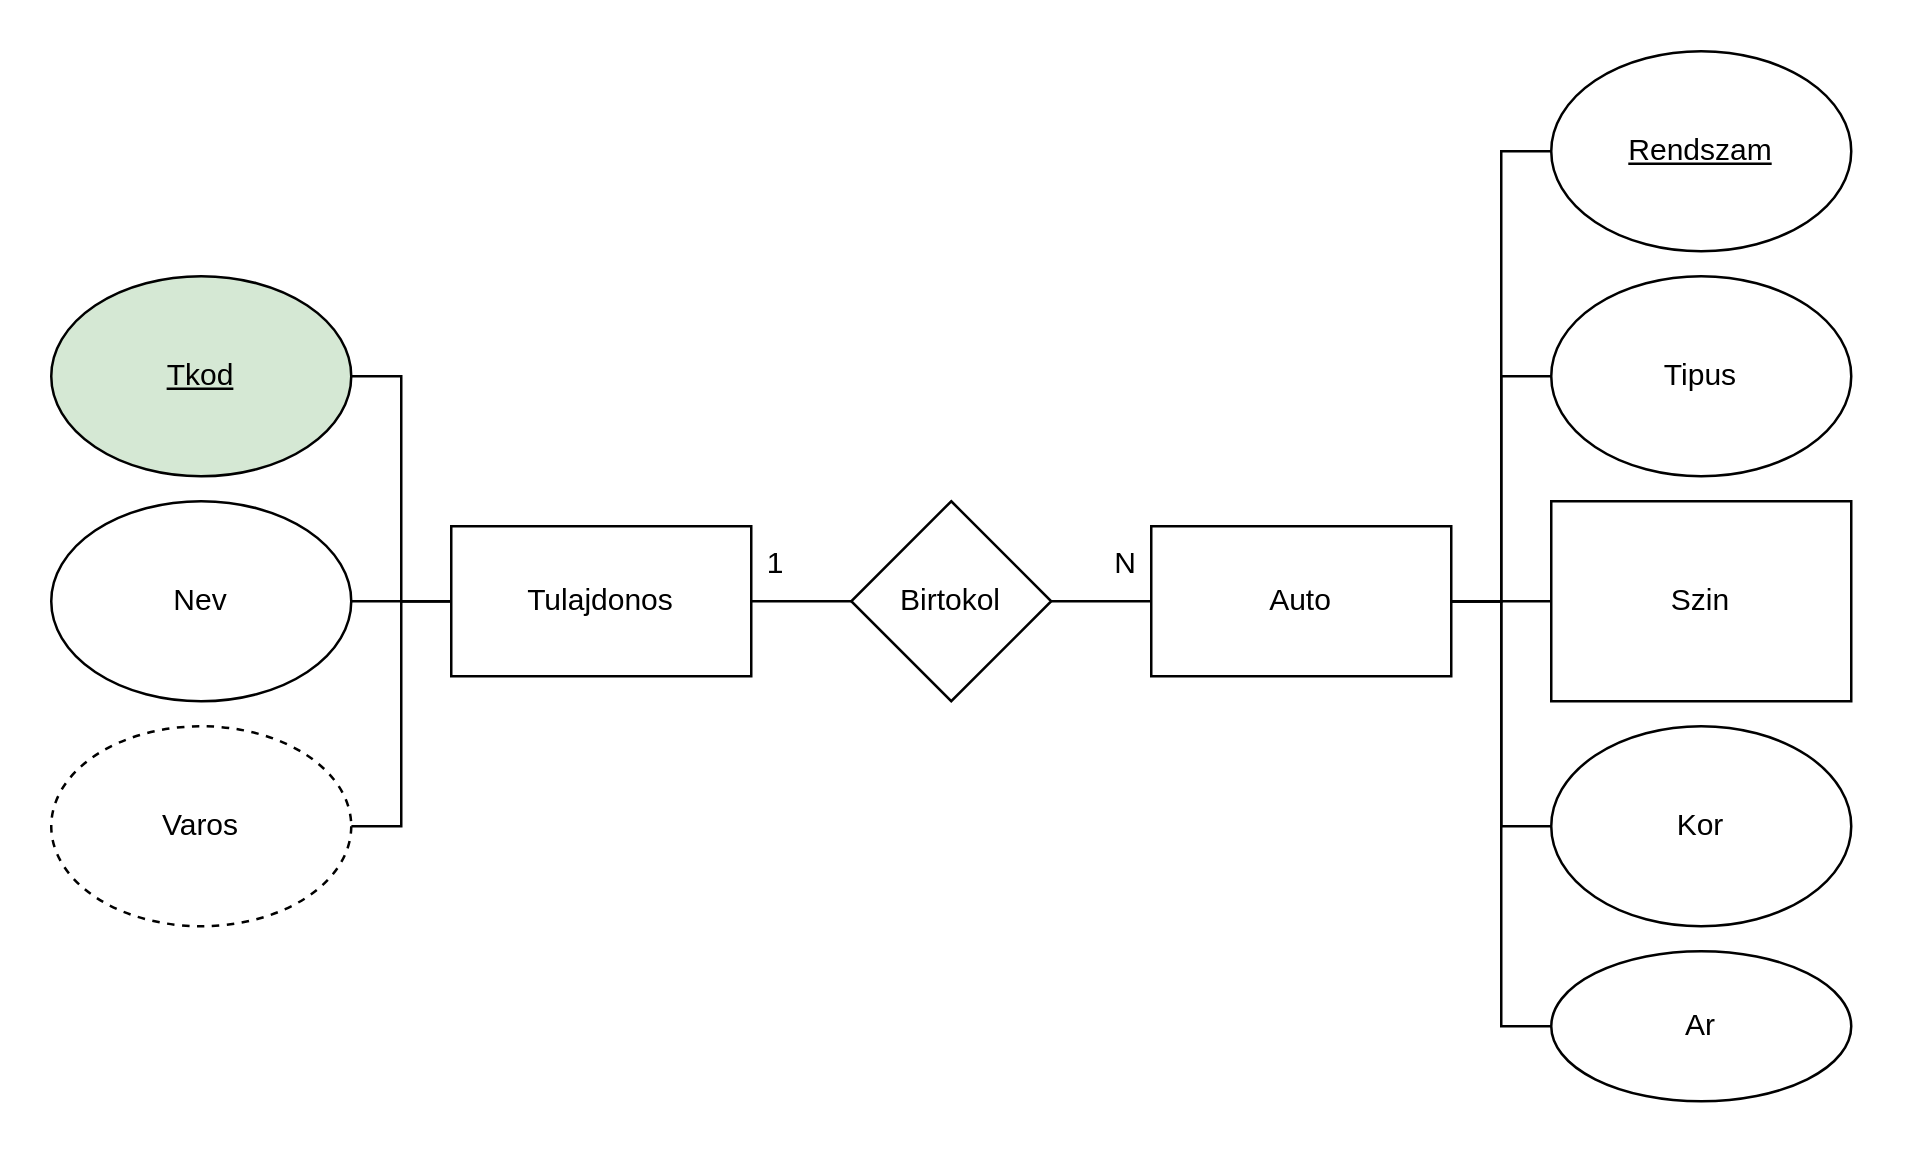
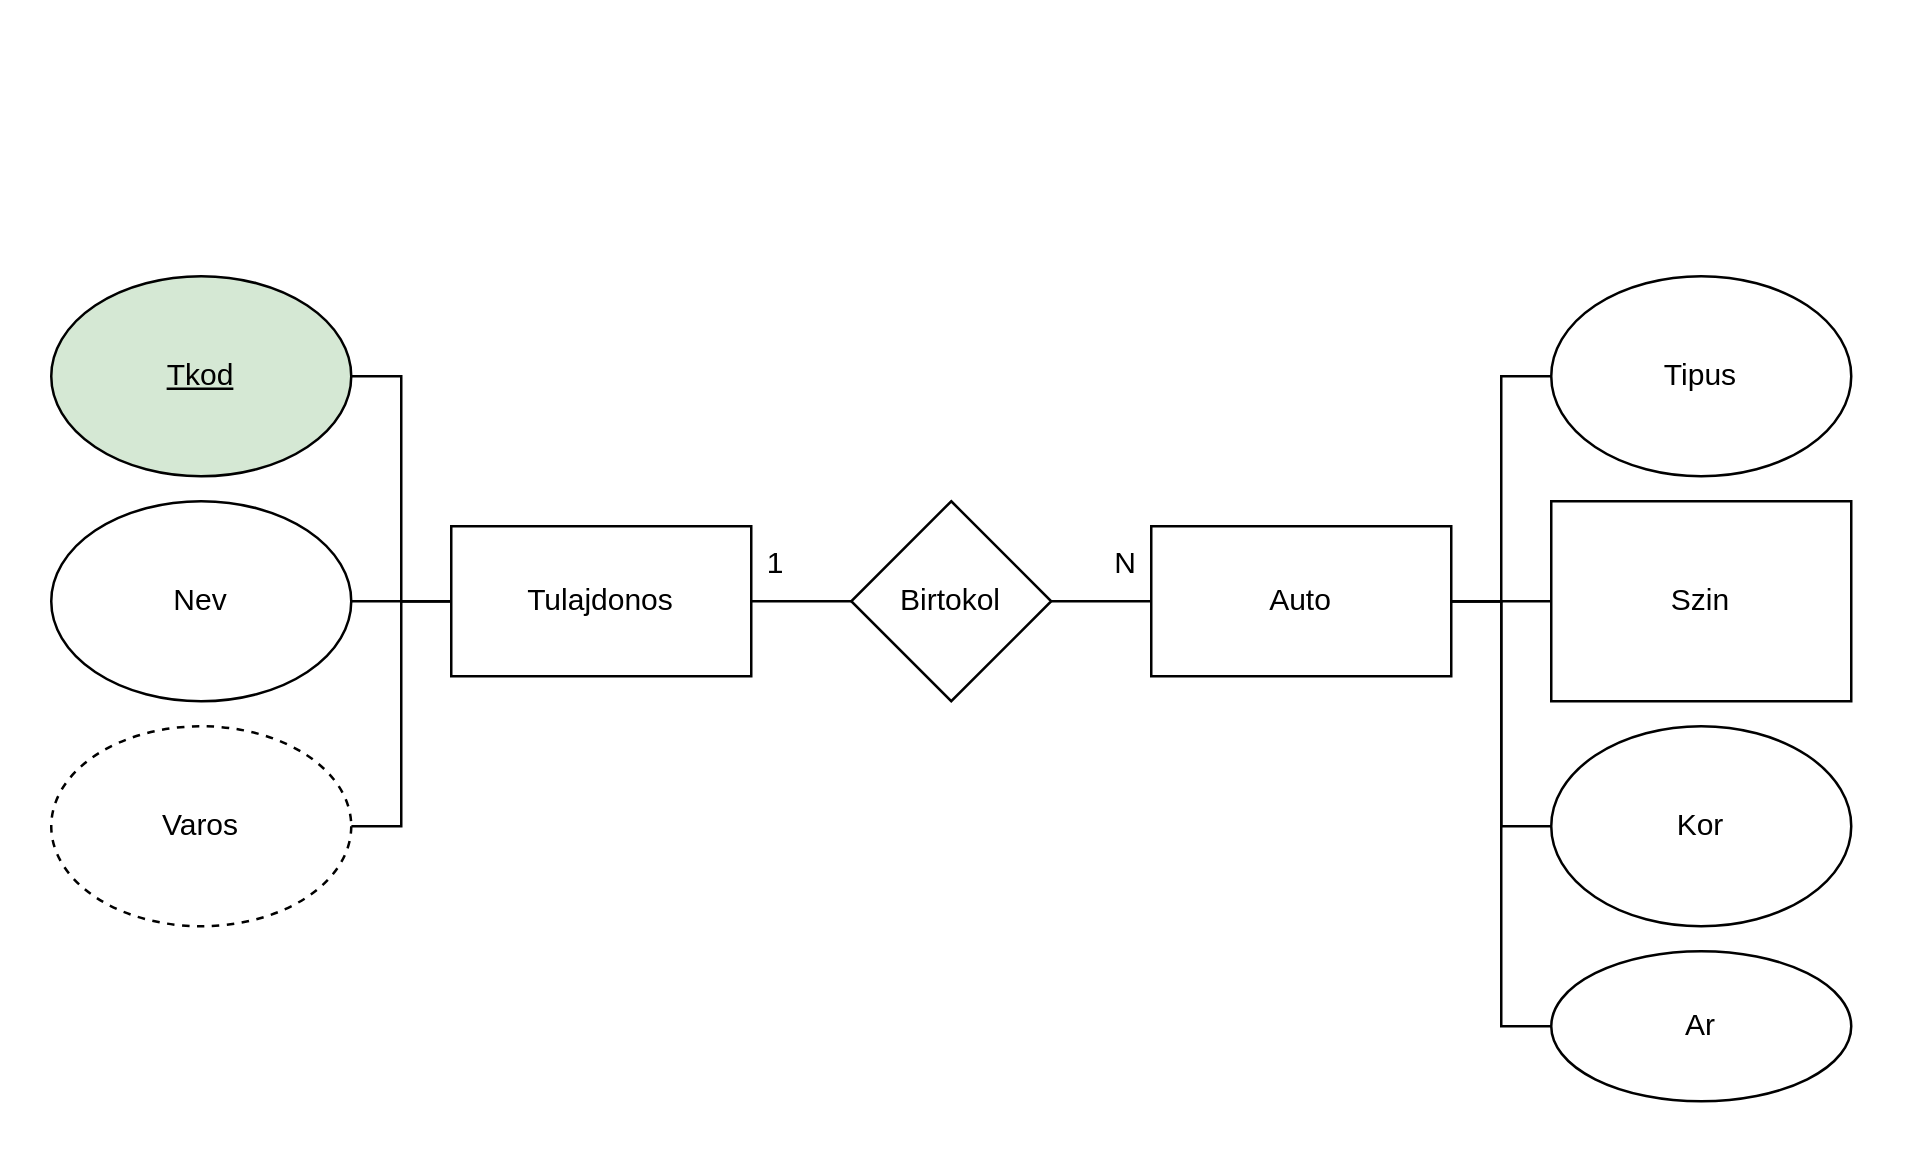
(1701, 151) -> none
(1501, 236) -> none
